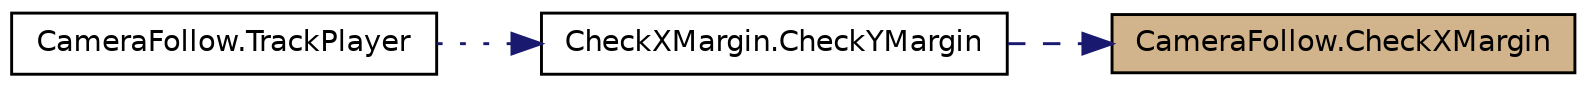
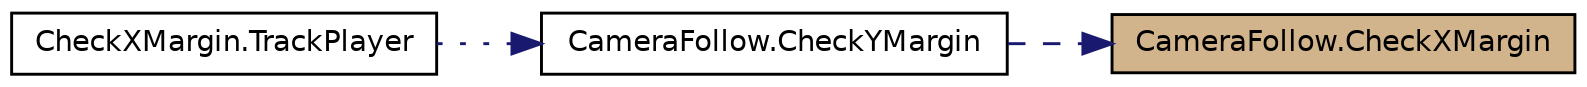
(224, 44) -> (224, 44)
(774, 44) -> (774, 44)
